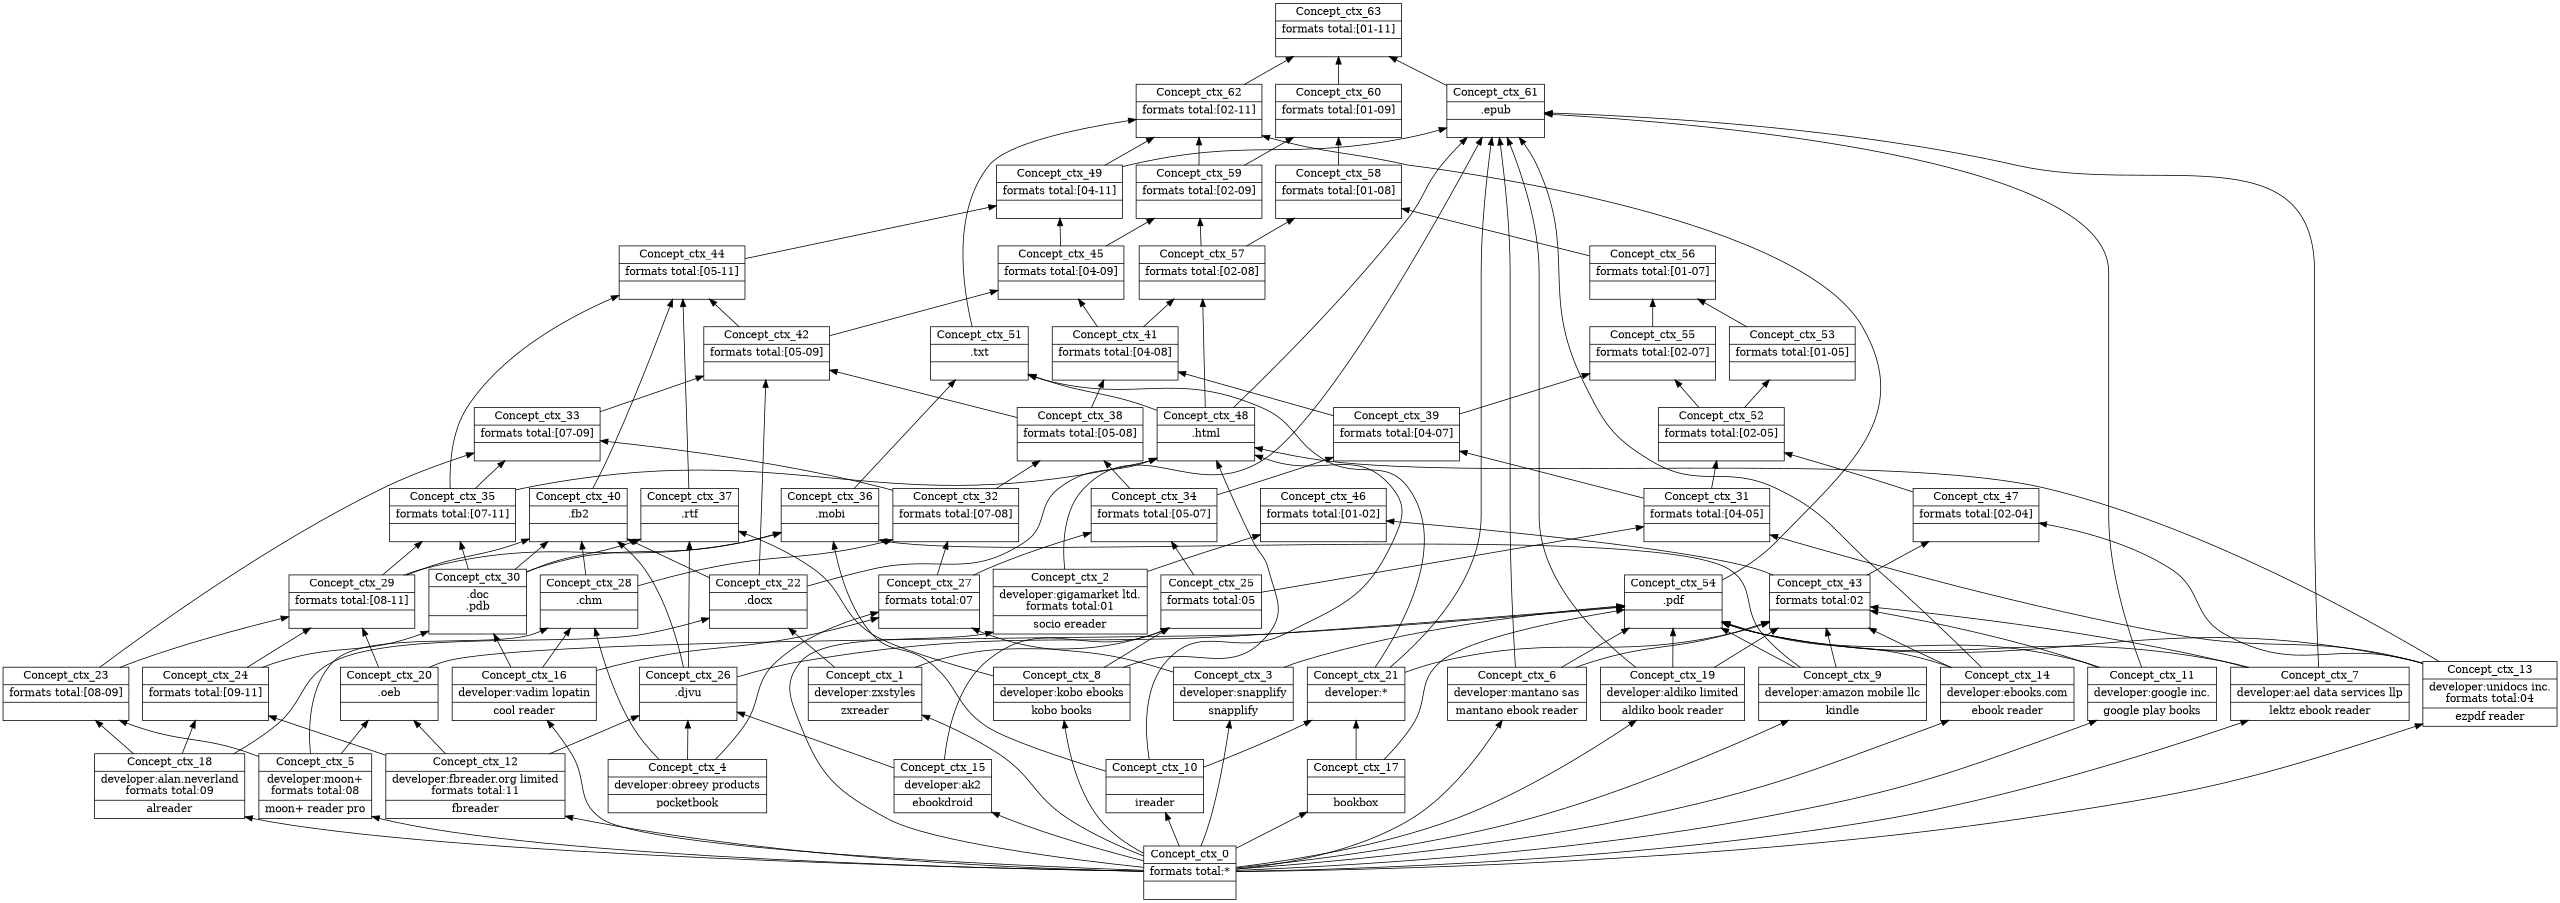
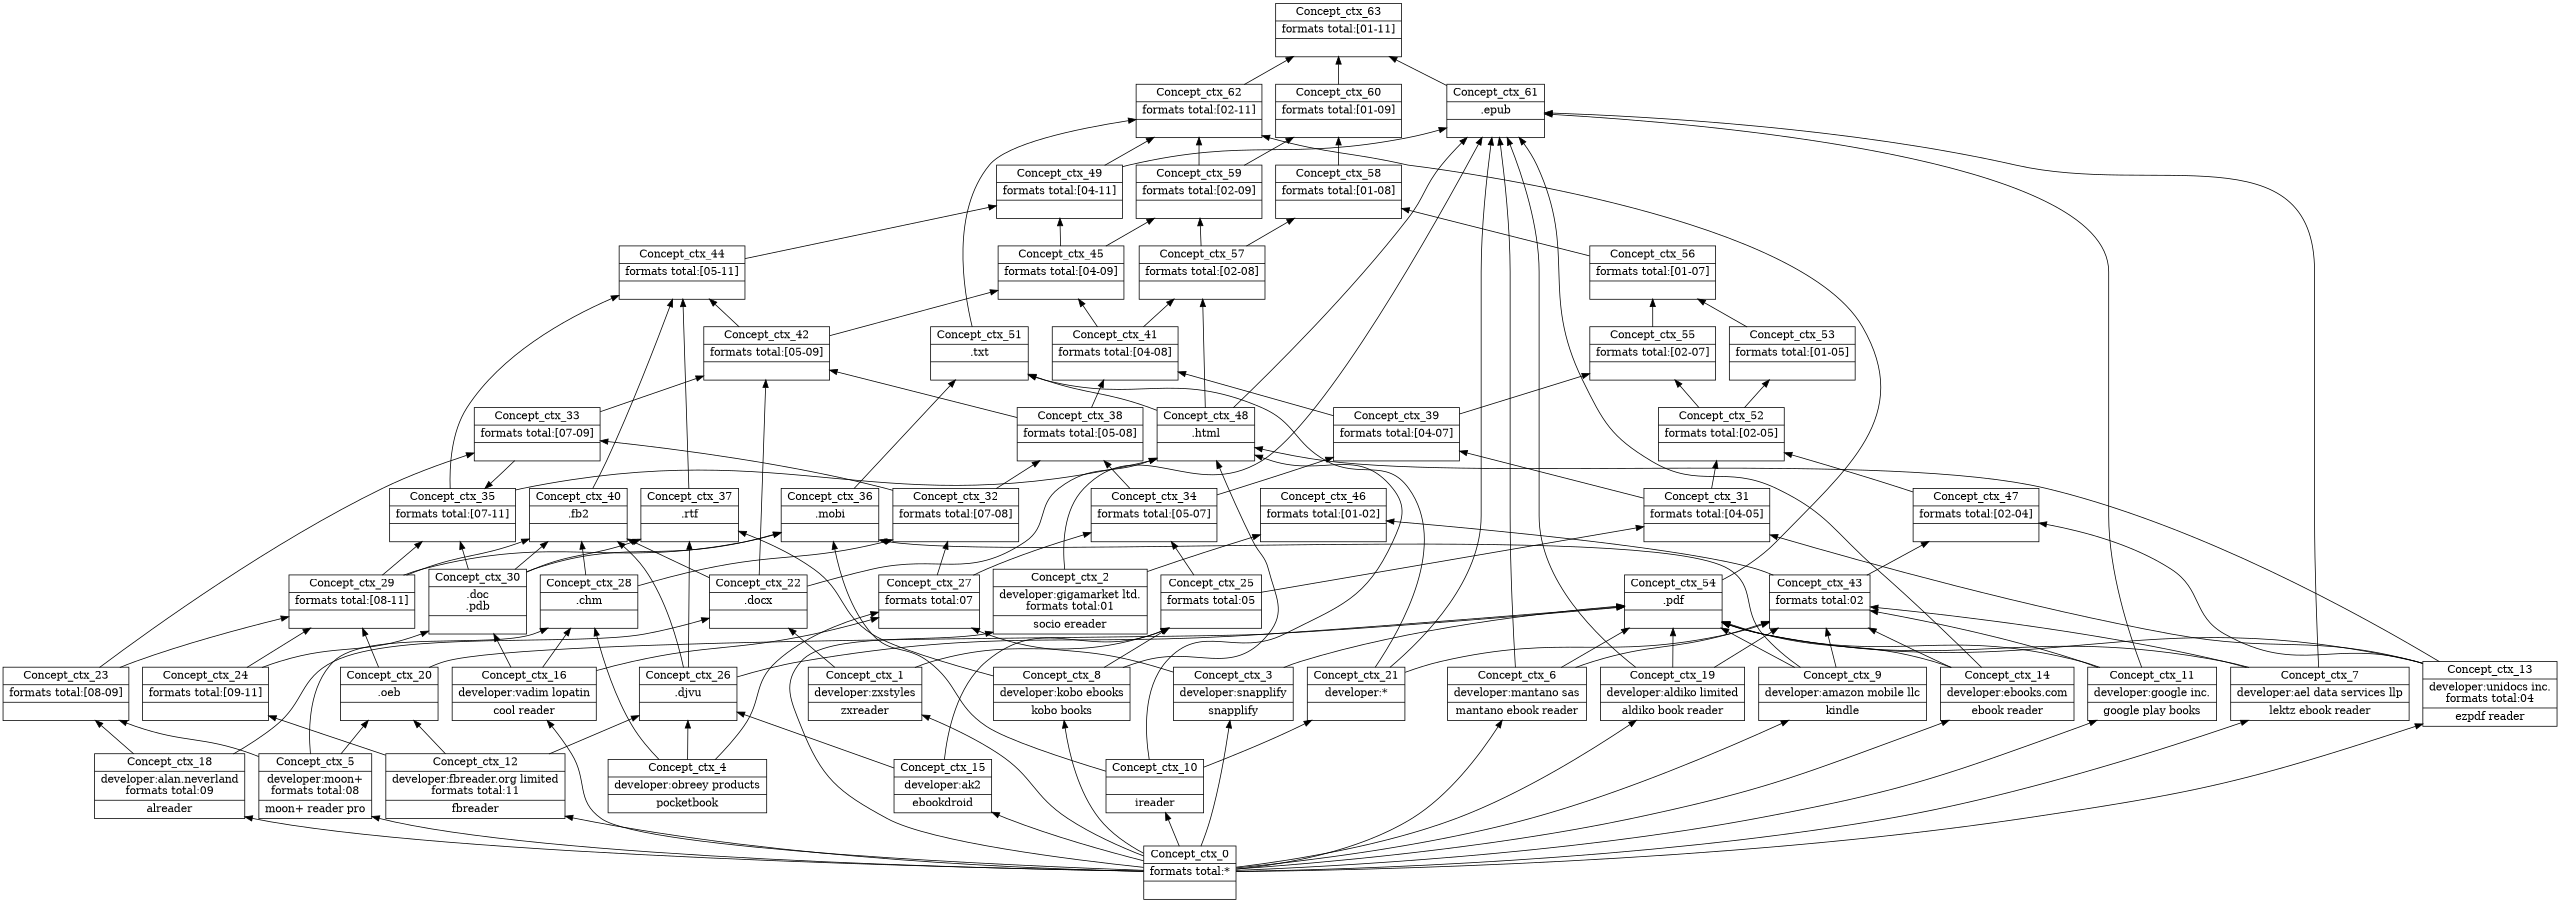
(487, 477) -> (503, 472)
(186, 743) -> none
(1356, 786) -> none
